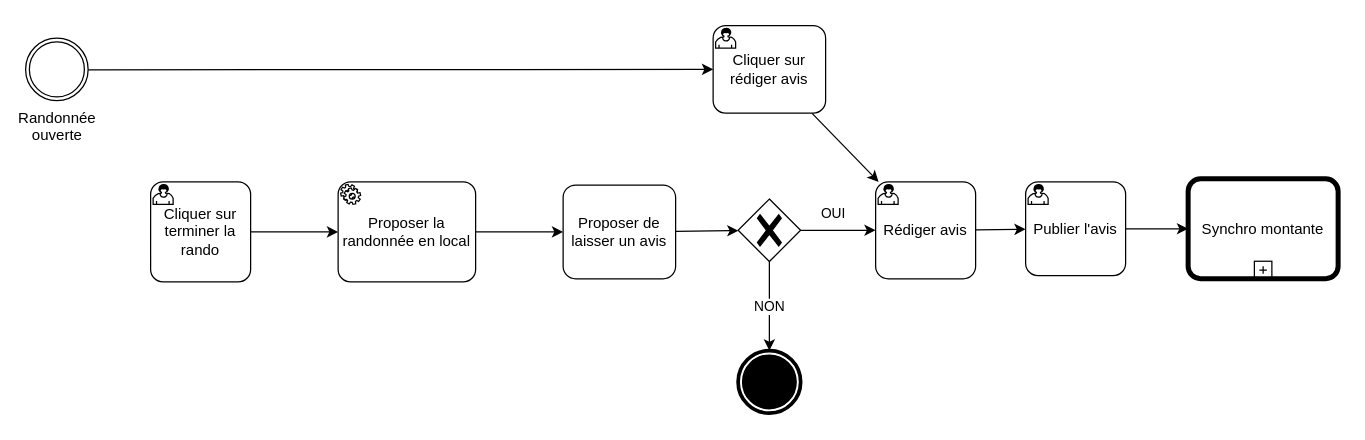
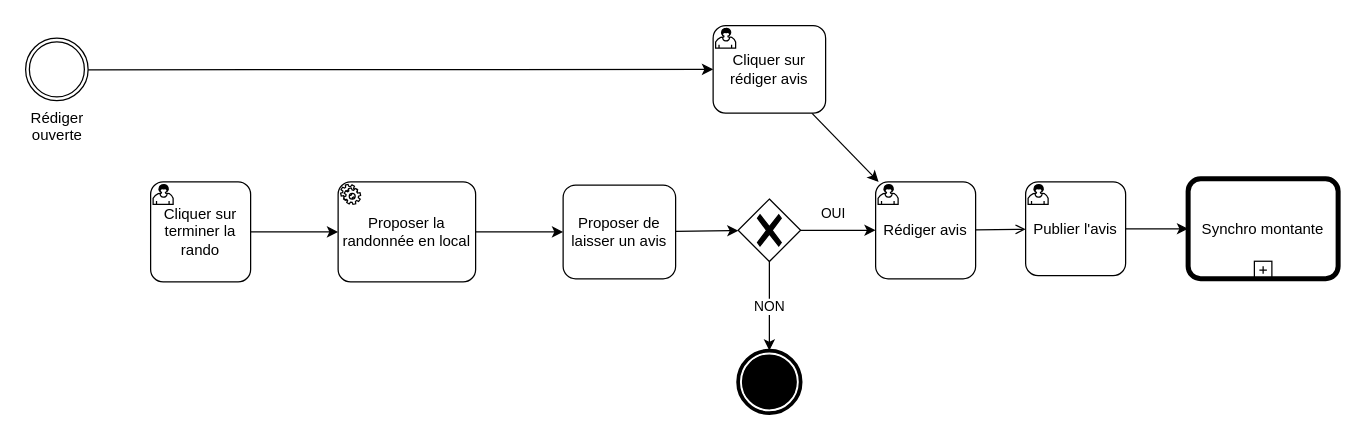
(58, 127) -> (58, 127)
(1016, 229) -> (1018, 229)
